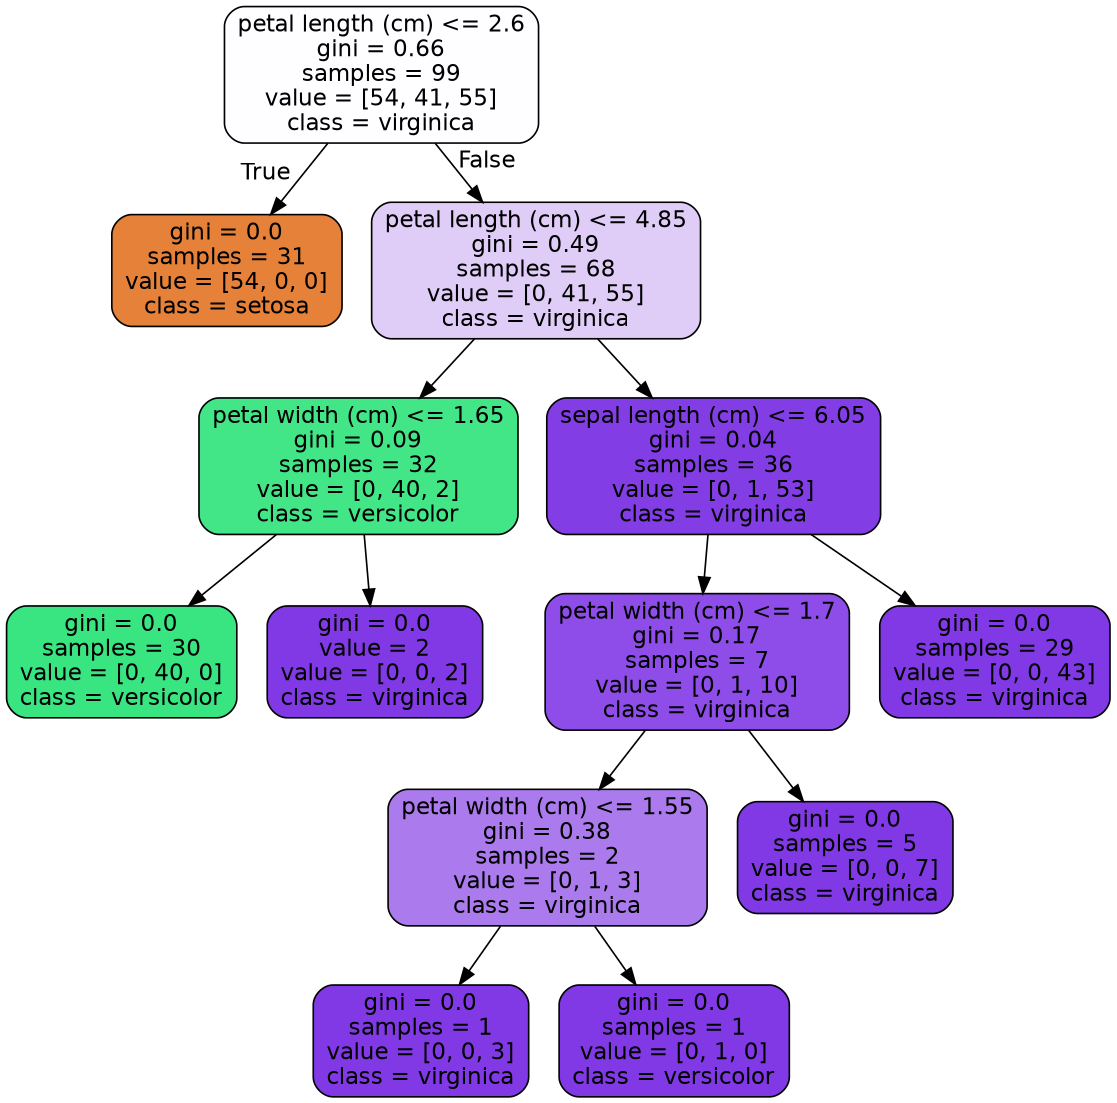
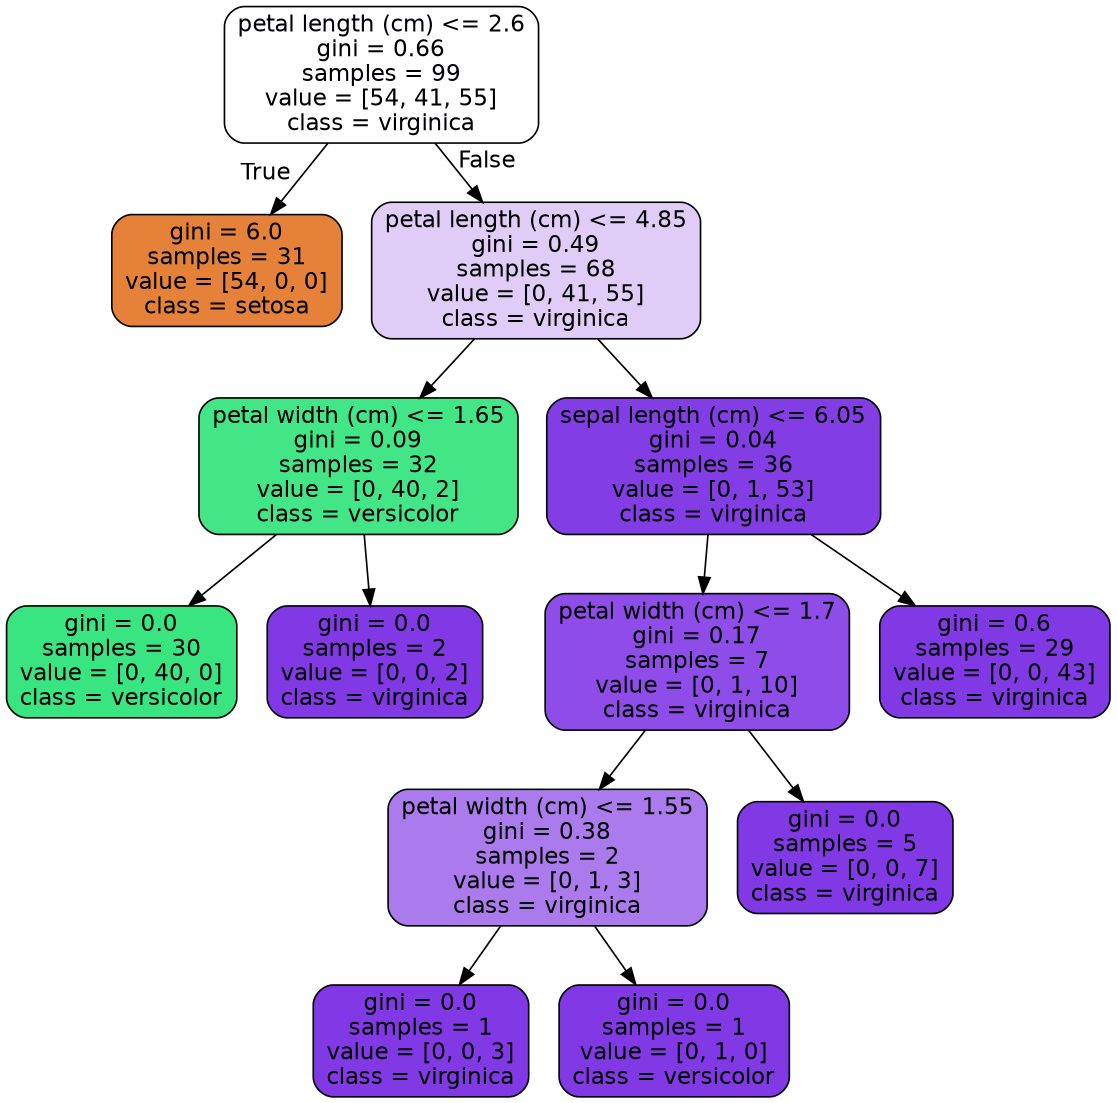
(227, 271) -> (227, 271)
(375, 662) -> (375, 662)
(995, 662) -> (995, 662)
